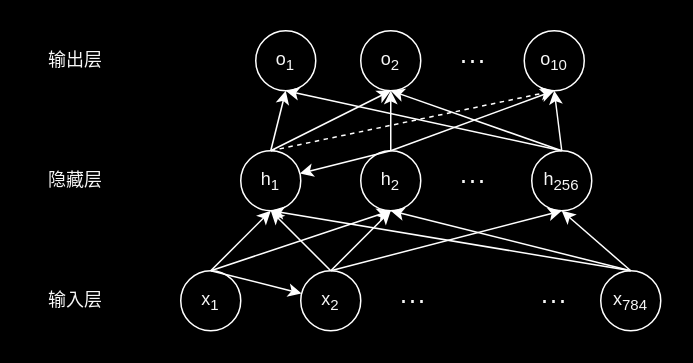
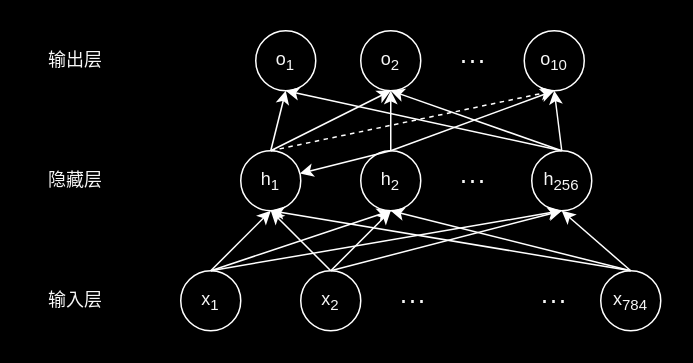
(253, 281) -> (316, 253)
